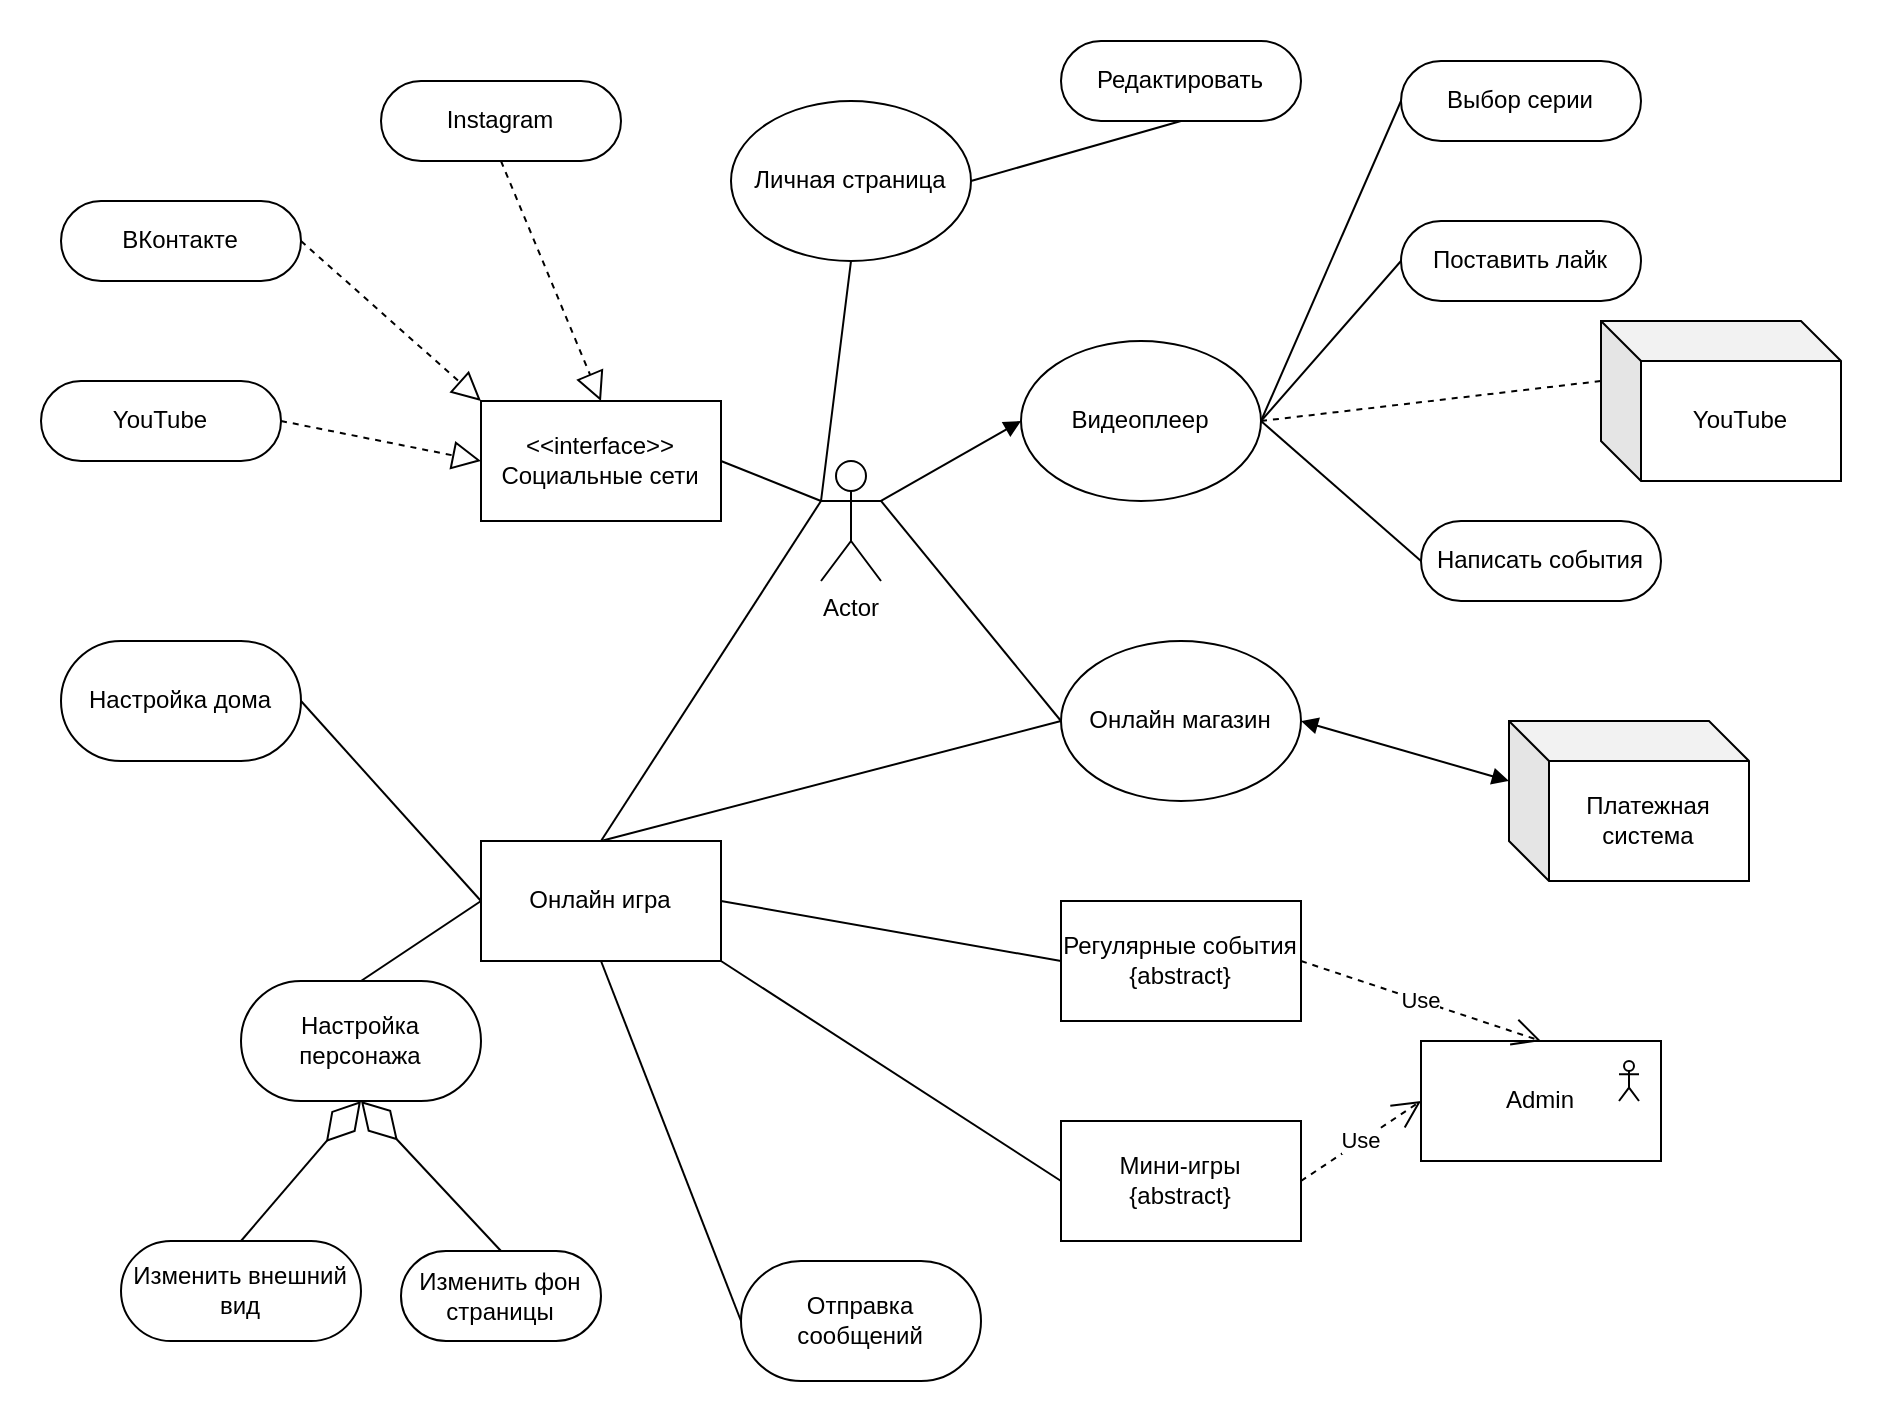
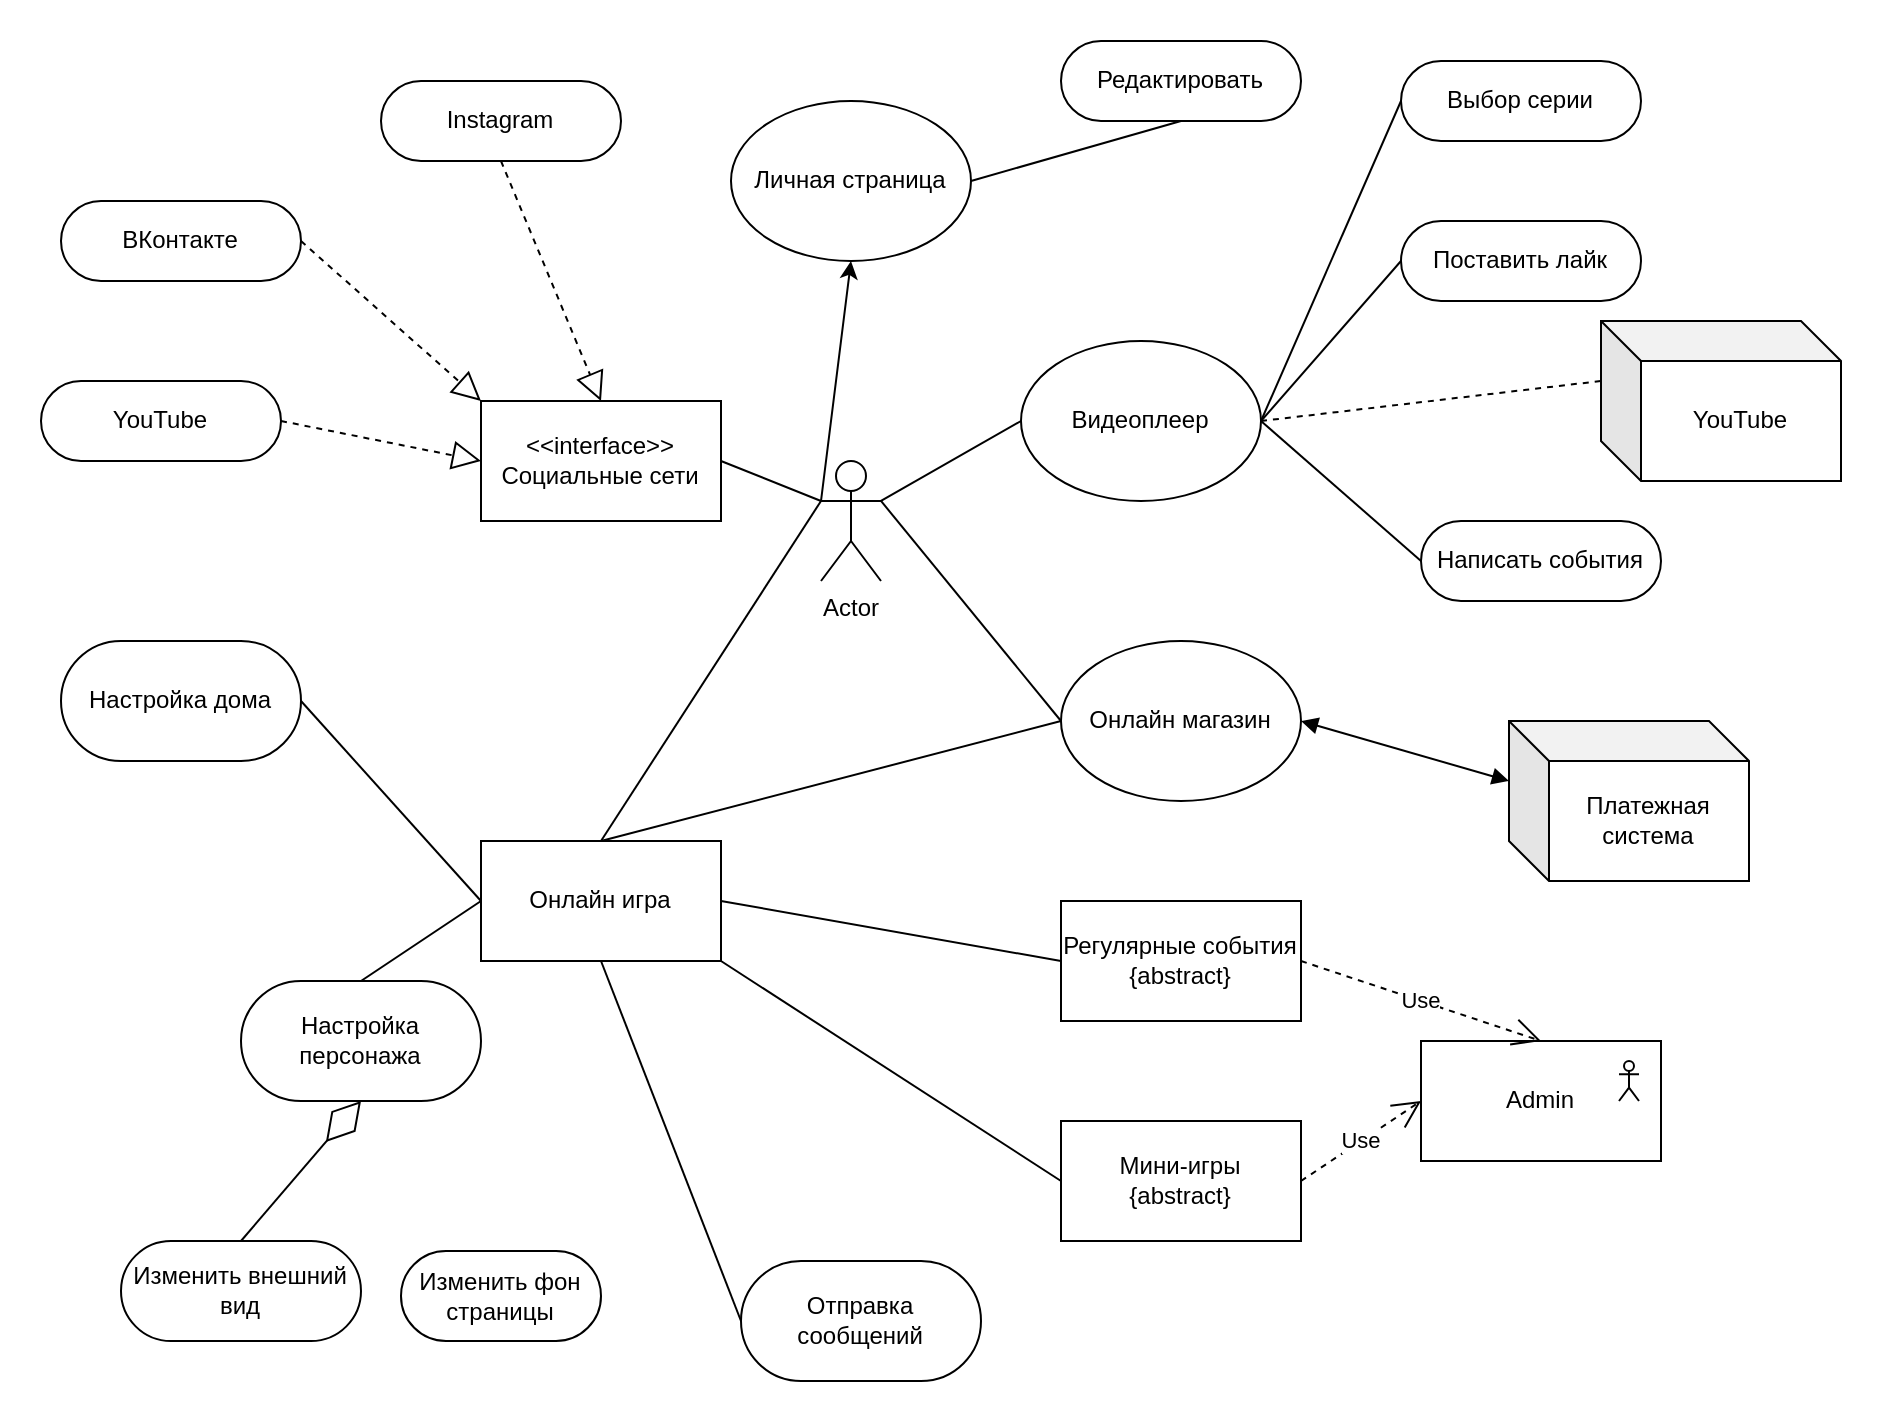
(850, 270) -> (849, 276)
(1006, 430) -> (1012, 426)
(449, 1195) -> none
